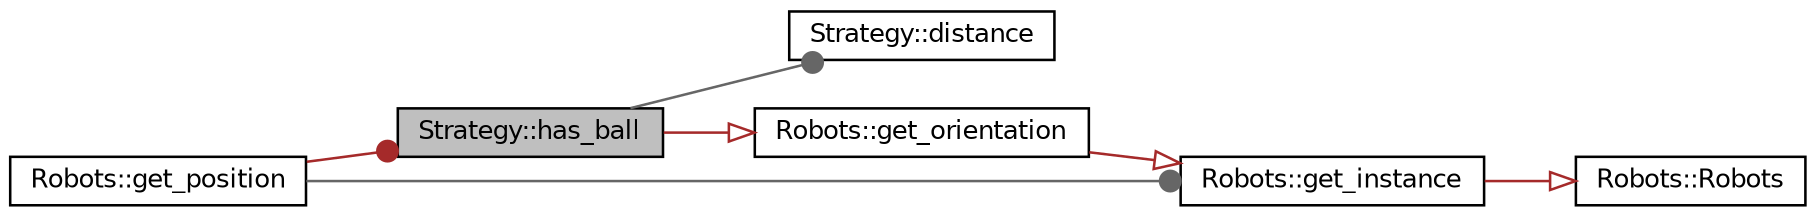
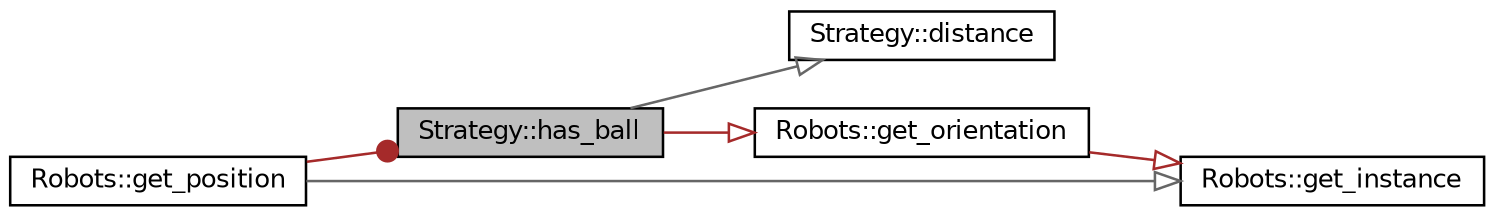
(716, 87) -> (714, 87)
(733, 181) -> (730, 181)
(1691, 181) -> none
